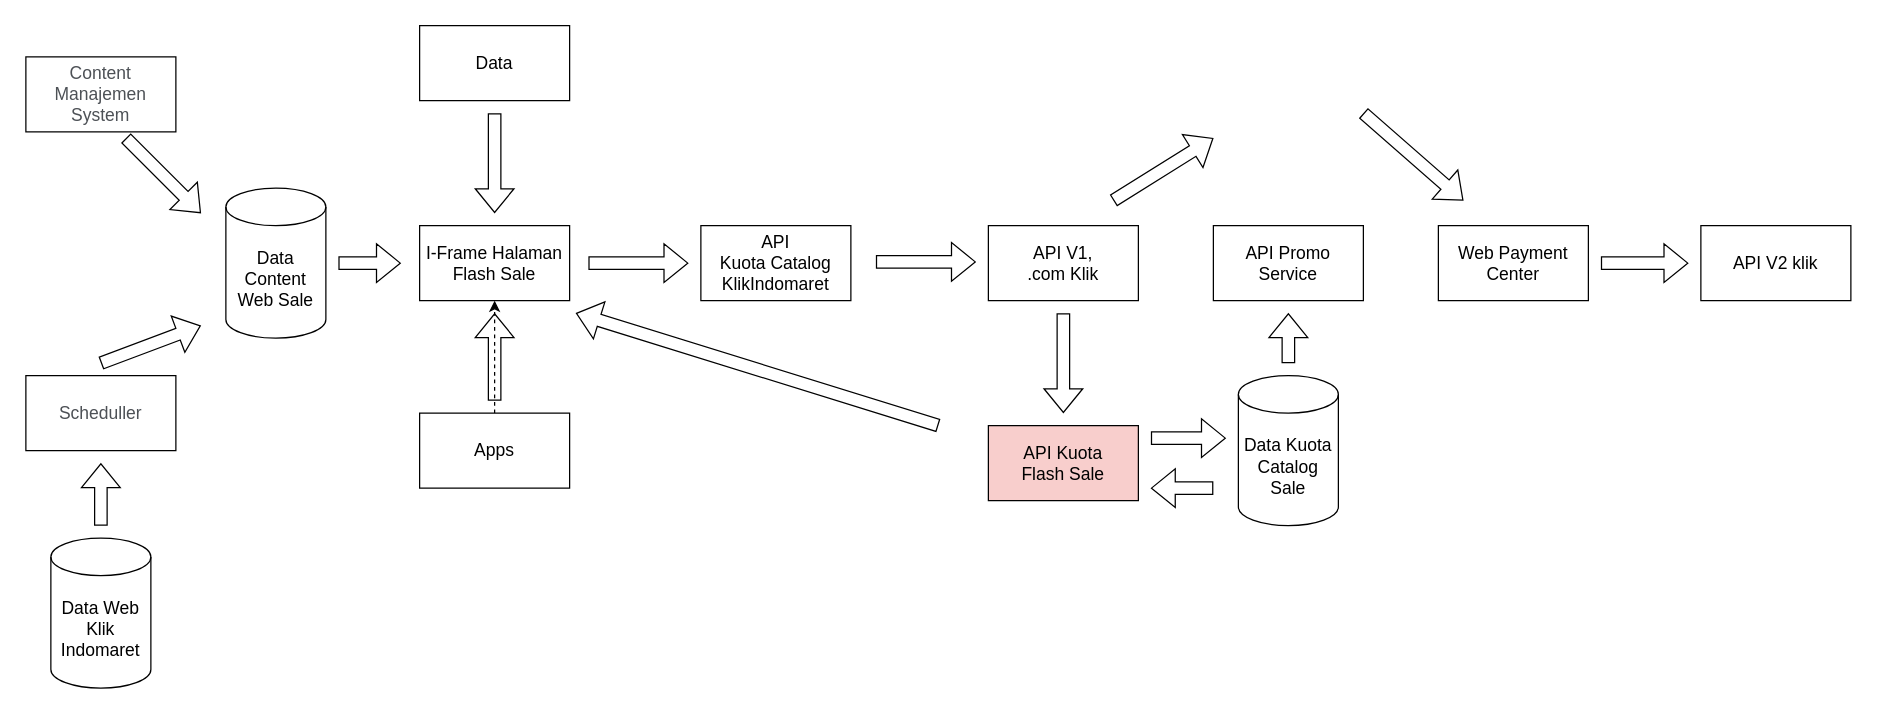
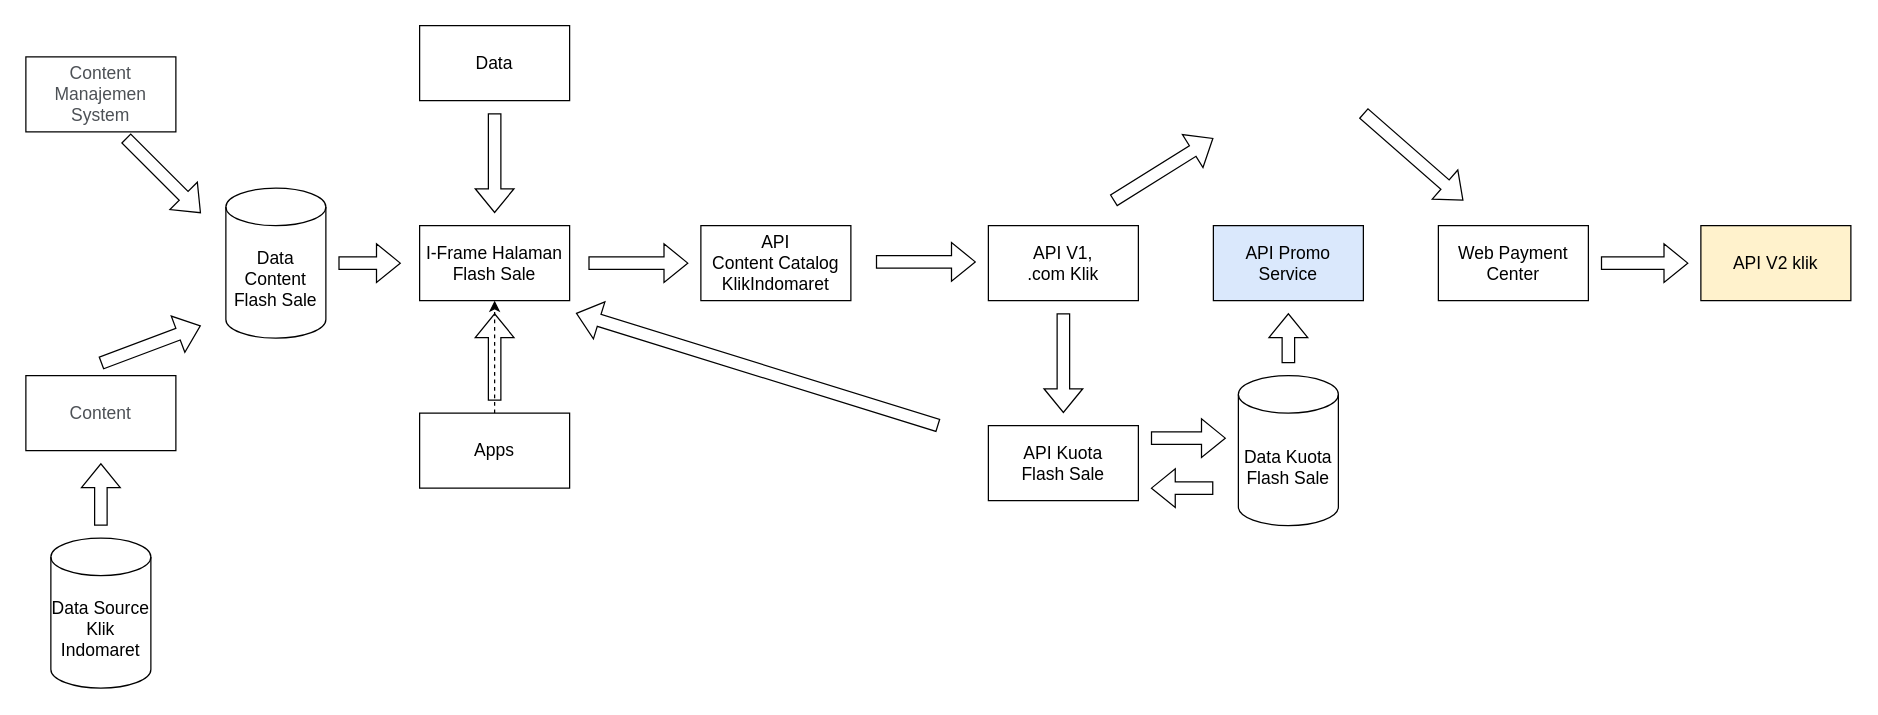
(776, 263) -> (776, 263)
(1288, 263) -> (1288, 263)
(1776, 263) -> (1776, 263)
(276, 279) -> (276, 279)
(101, 413) -> (101, 413)
(1063, 463) -> (1063, 463)
(1288, 467) -> (1288, 467)
(101, 629) -> (101, 629)
